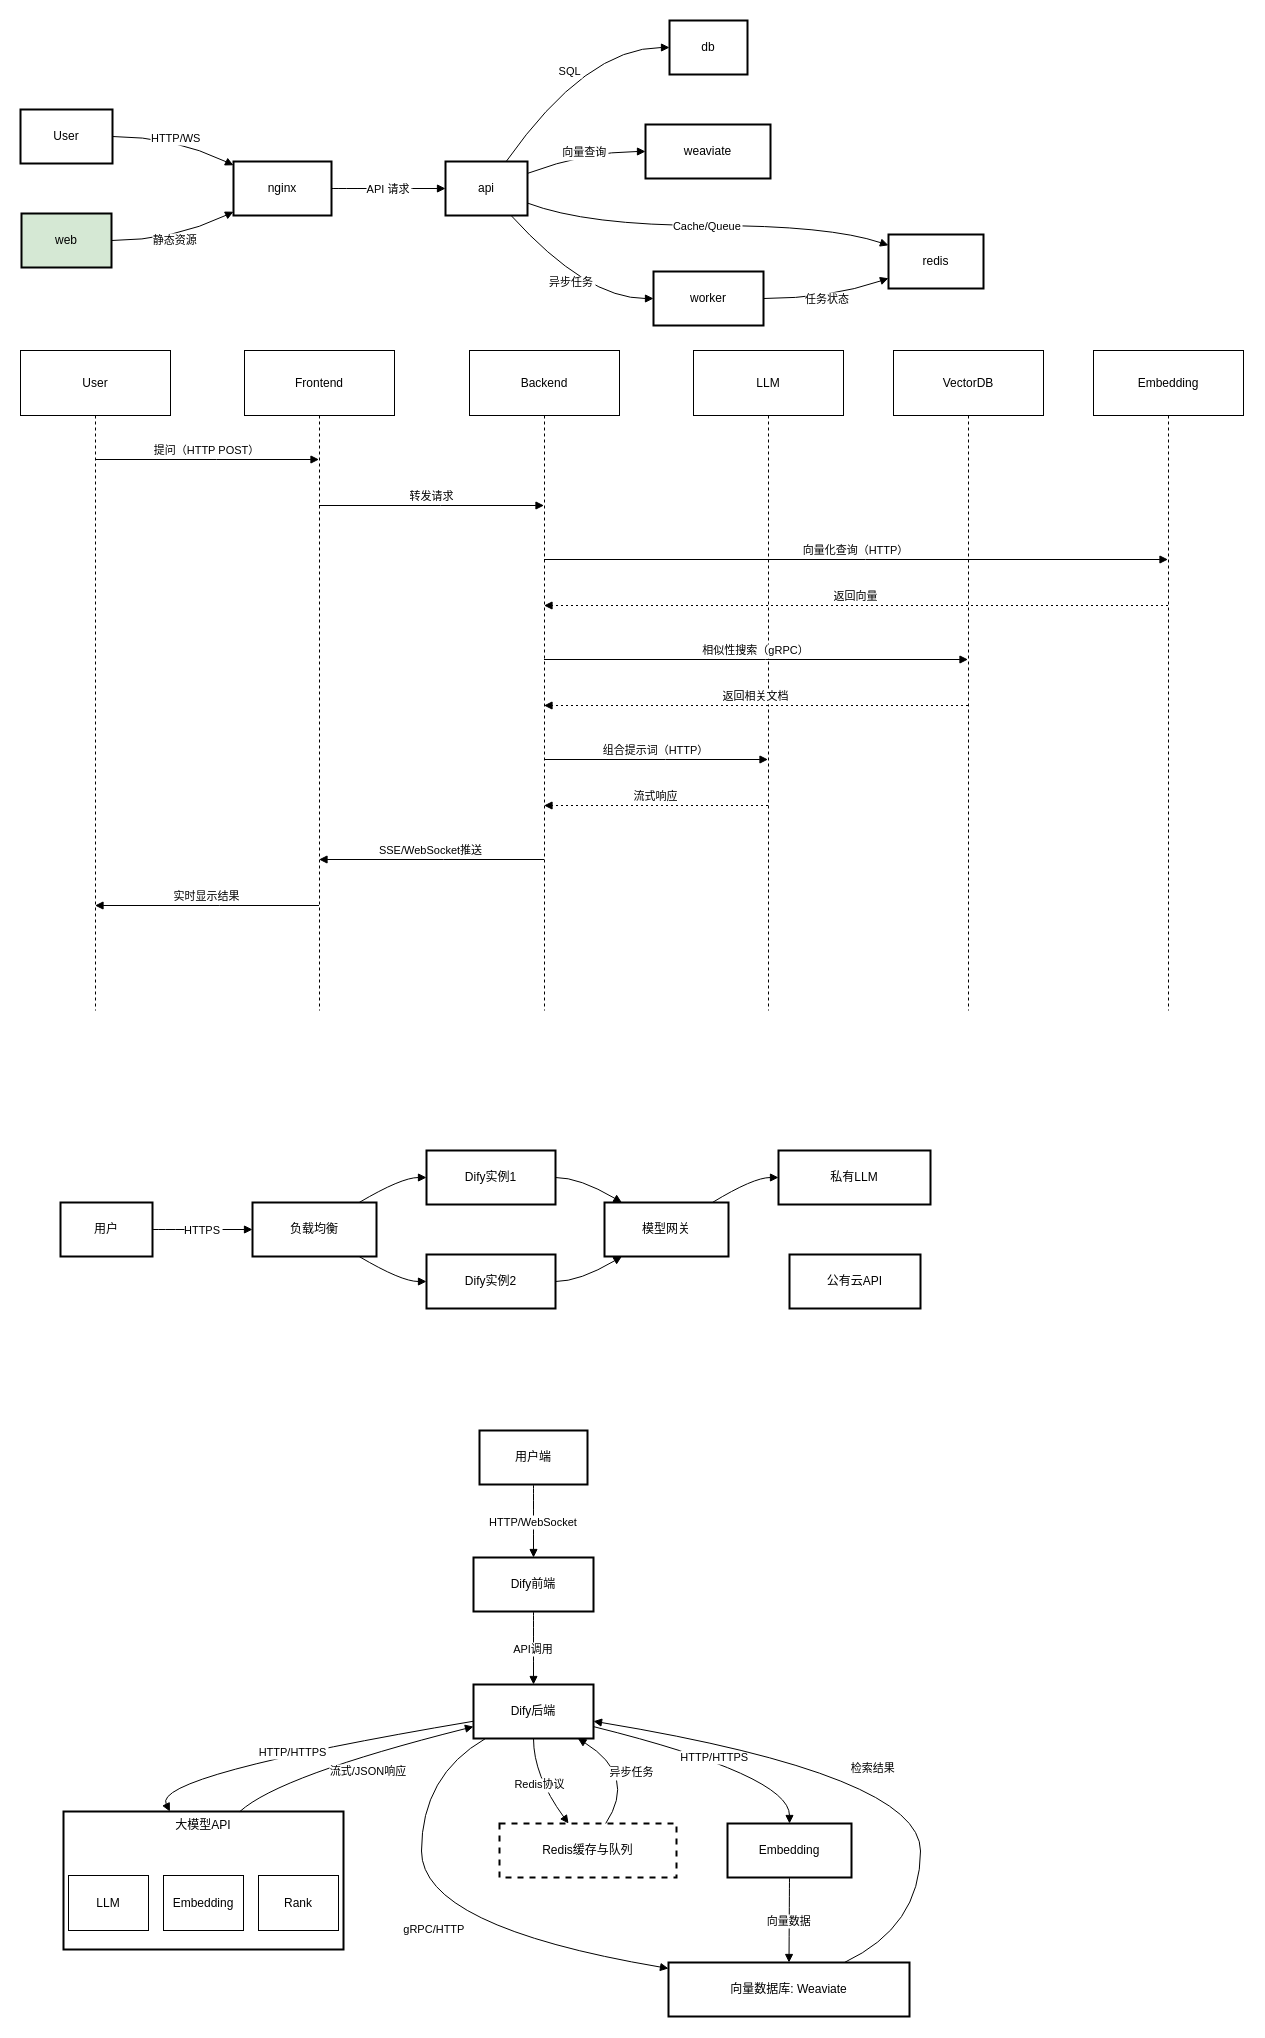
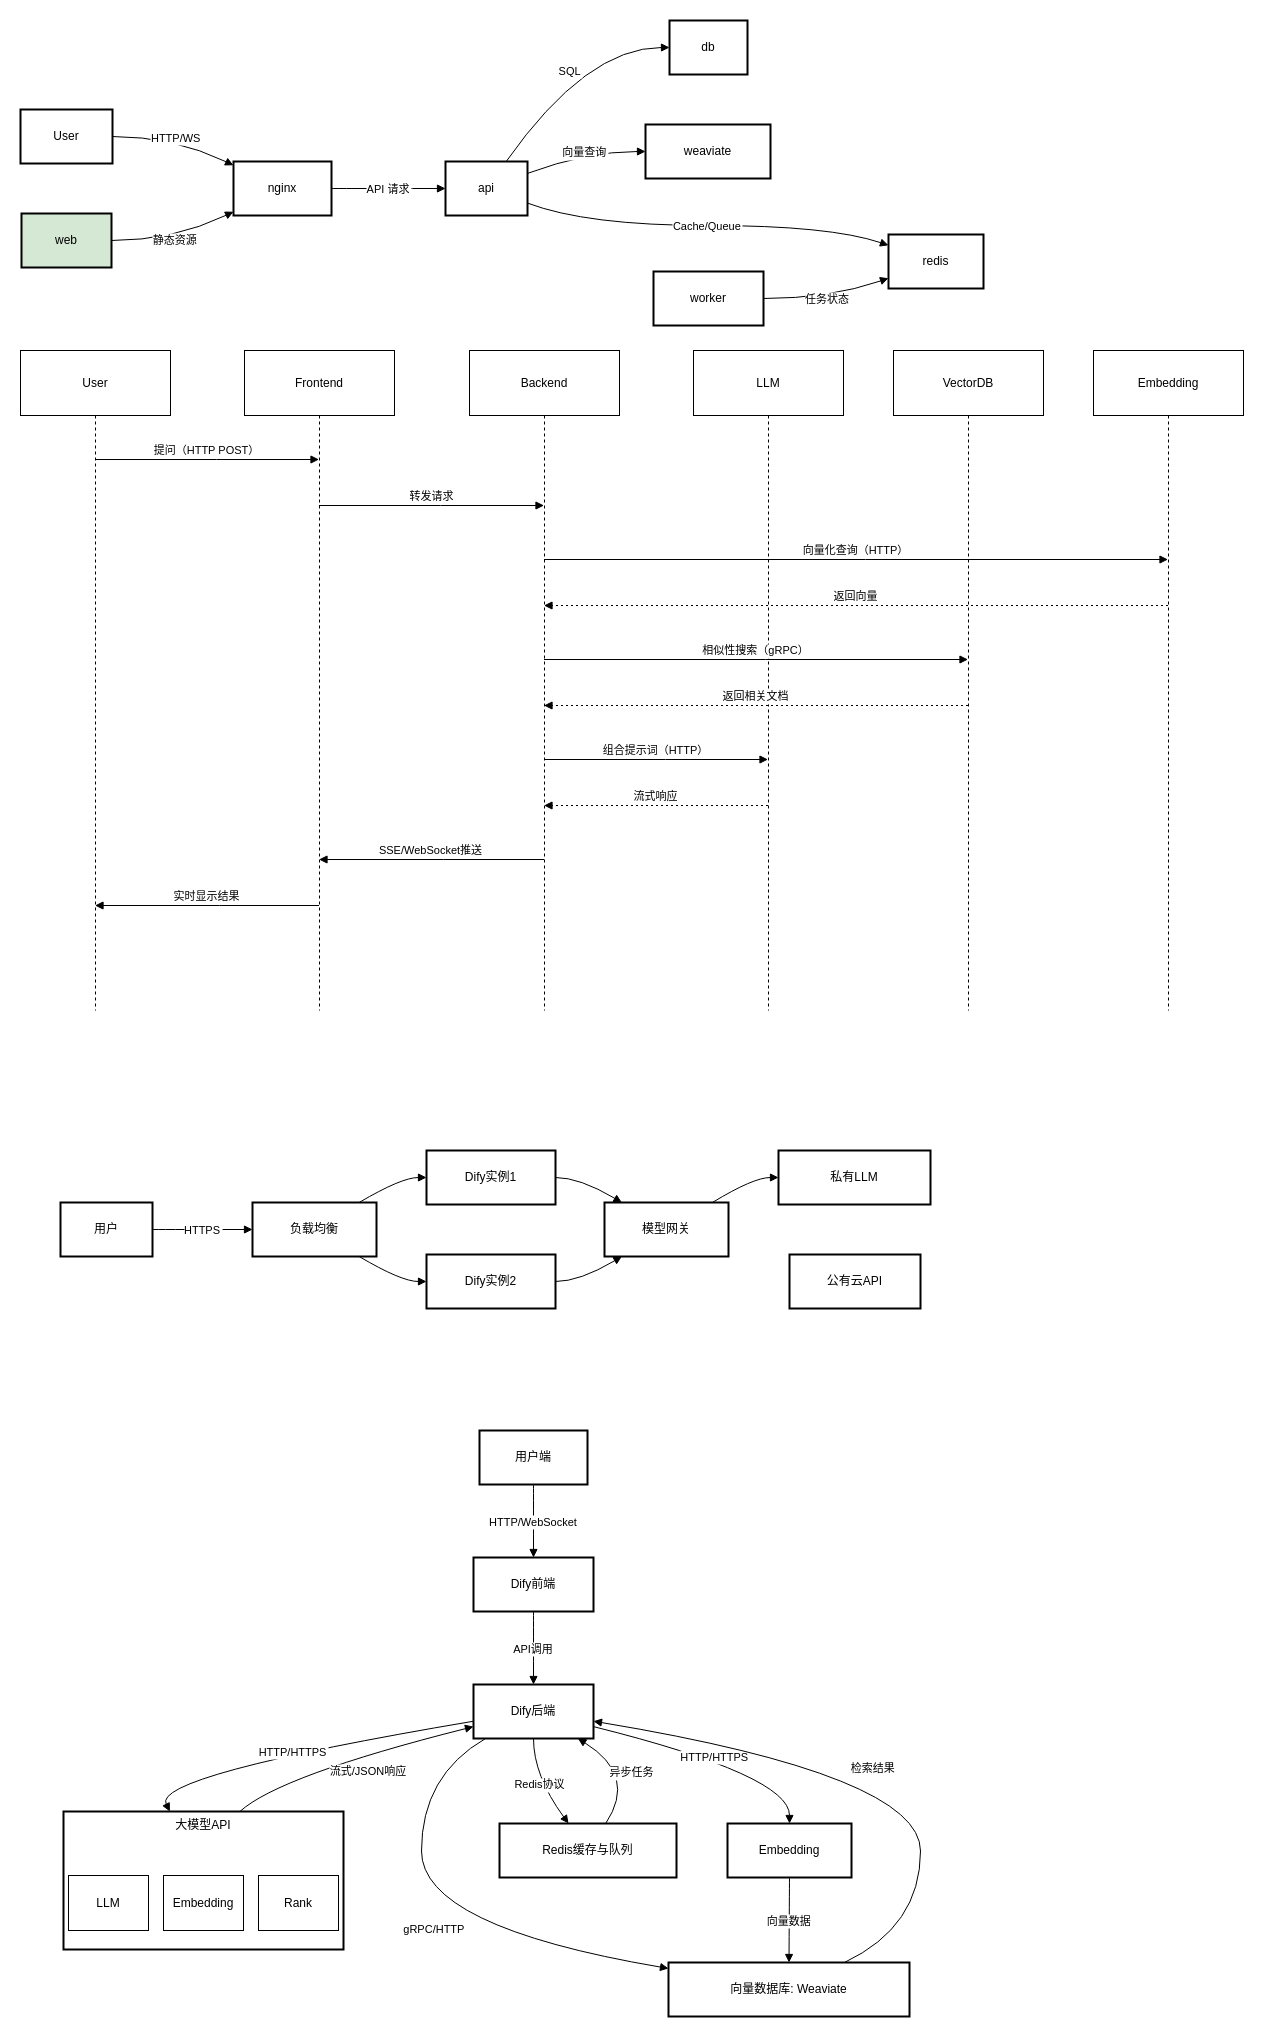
(570, 270) -> none
(588, 1851) -> (588, 1851)
